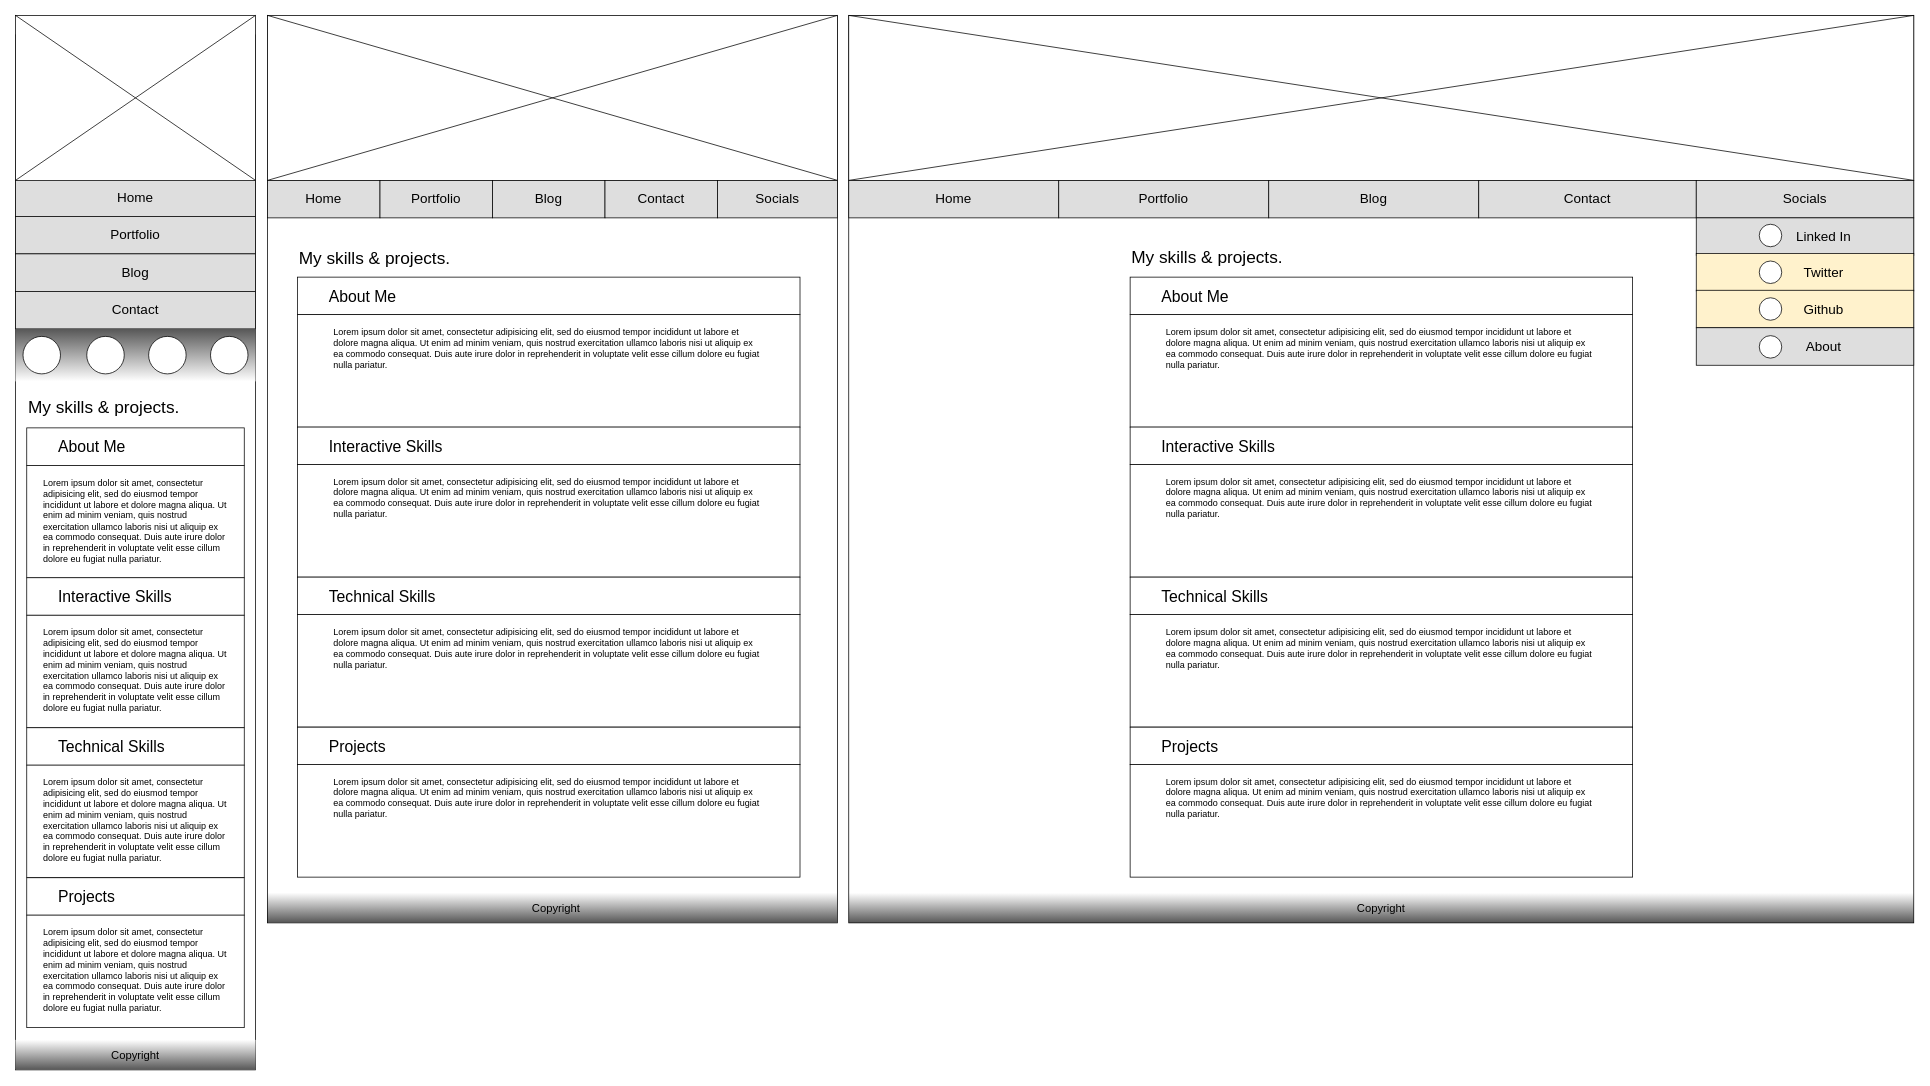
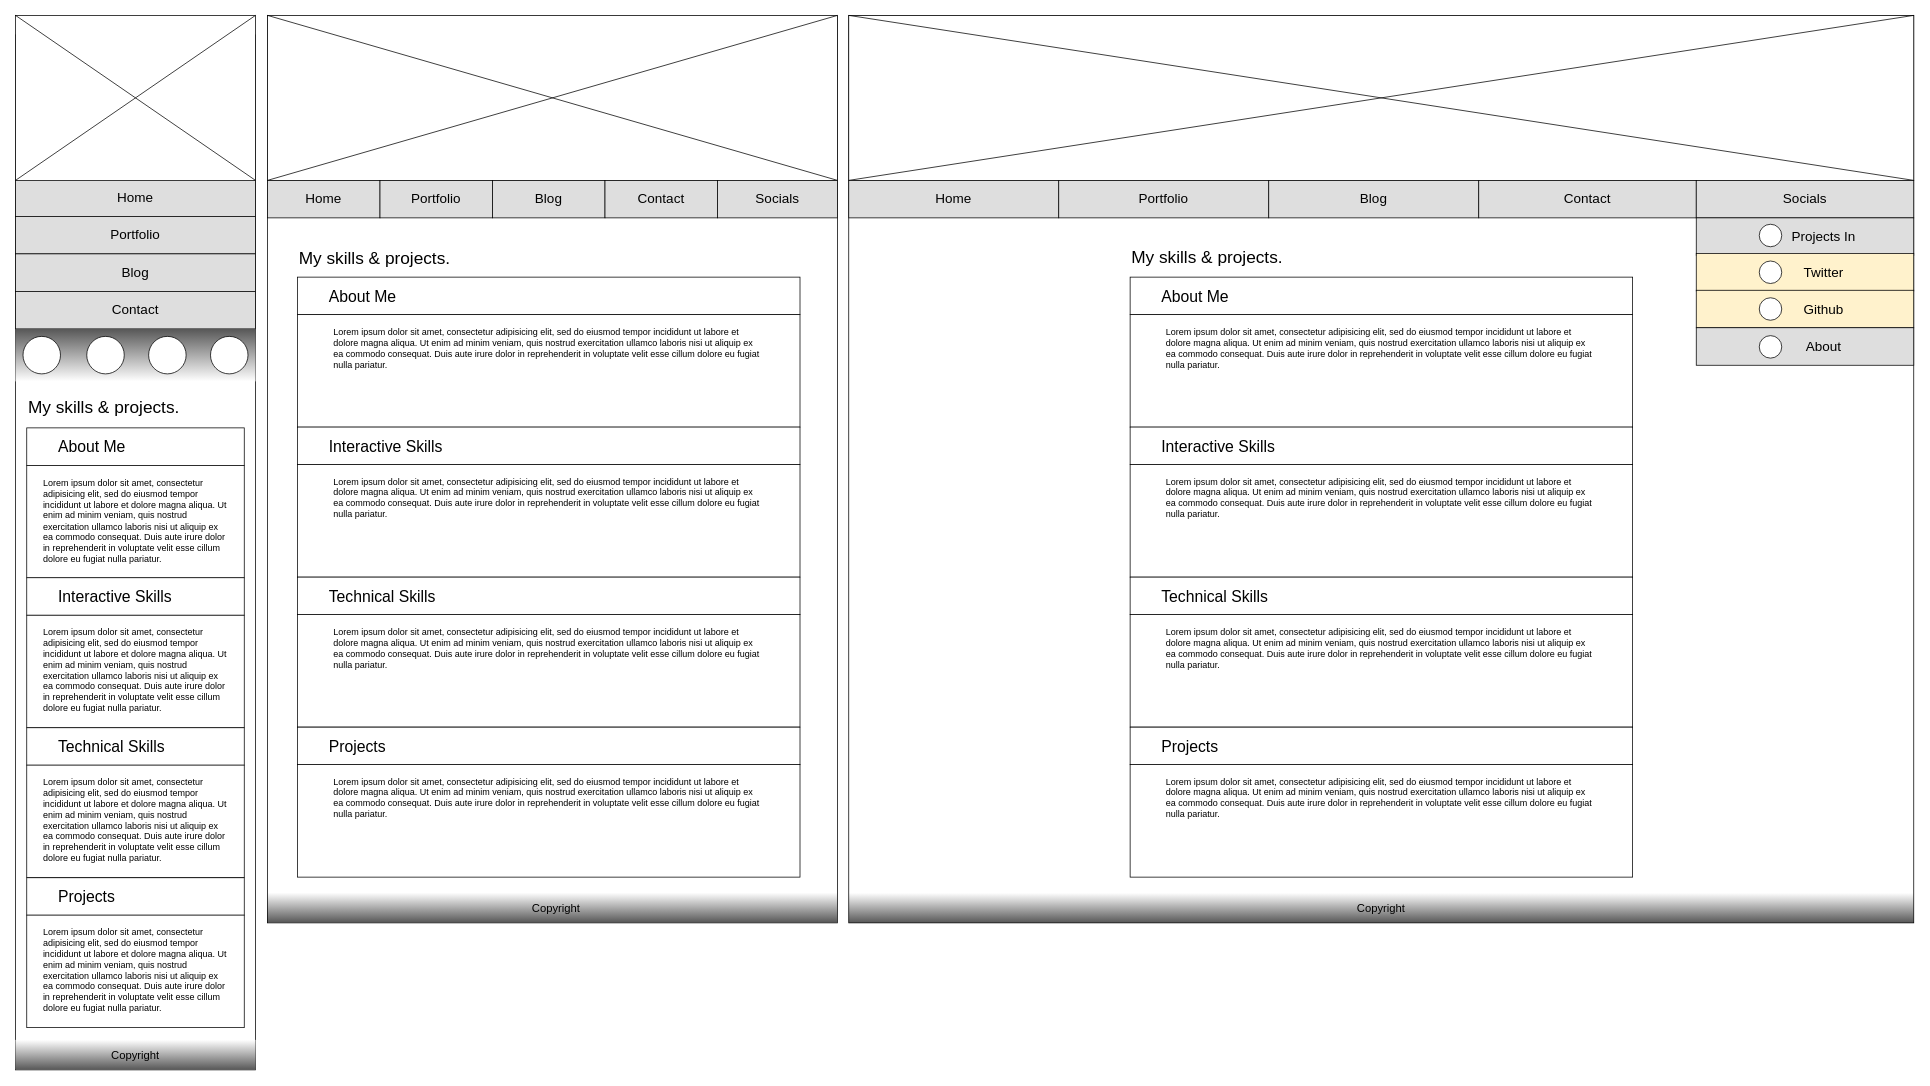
(1824, 237) -> (1824, 237)
